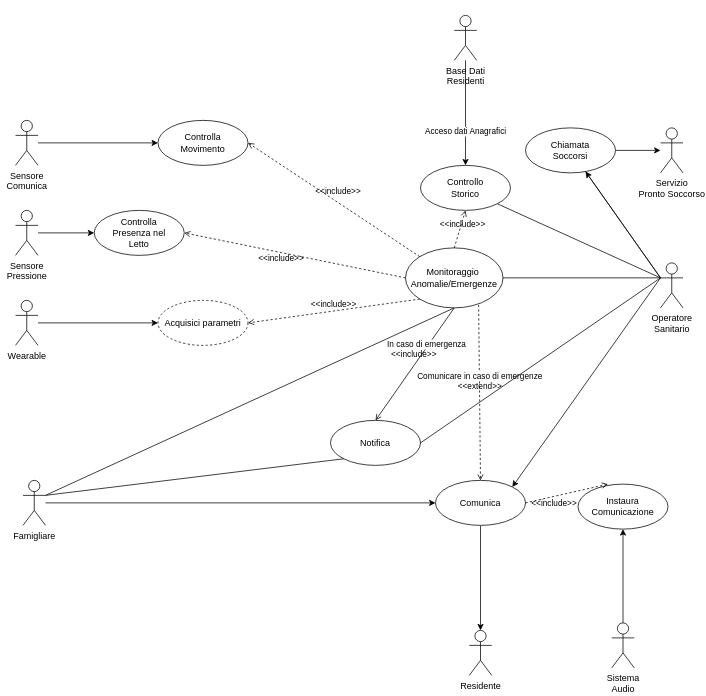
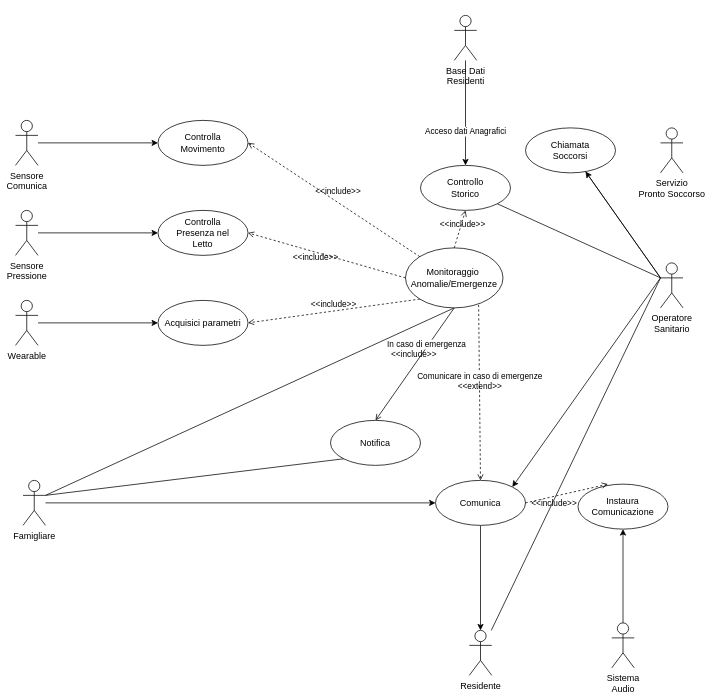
(635, 150) -> none
(139, 233) -> (203, 233)
(579, 278) -> (575, 456)
(203, 323) -> (203, 323)
(537, 362) -> none
